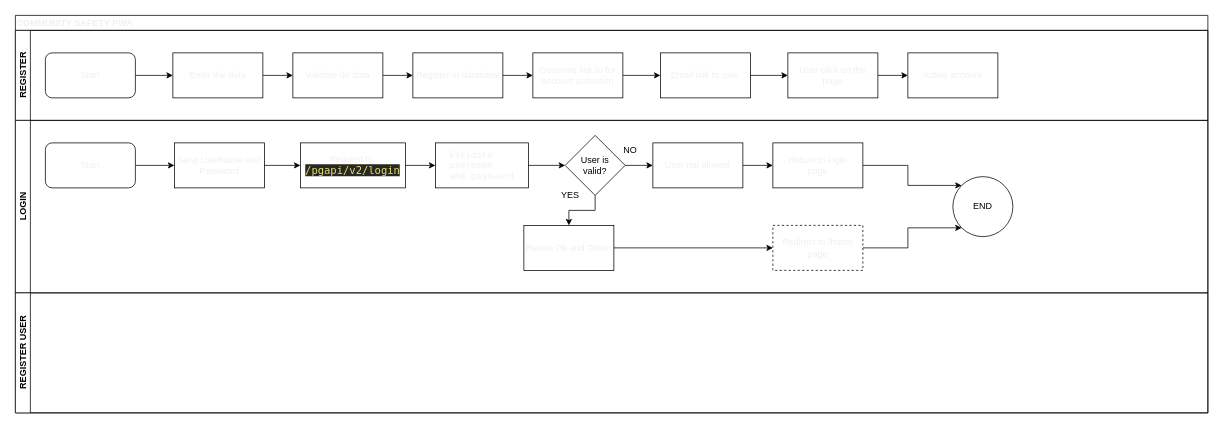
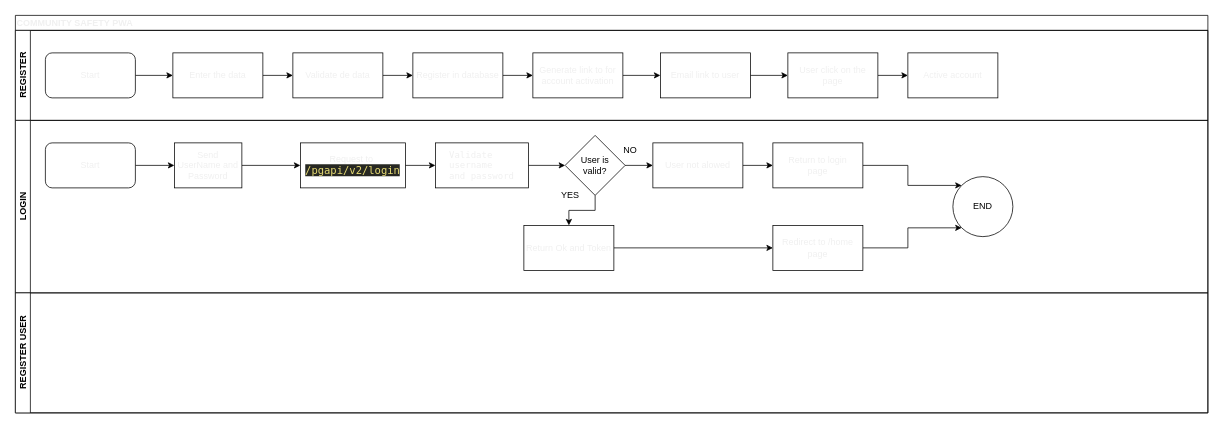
(219, 165) -> (208, 165)
(818, 248) -> (818, 248)
